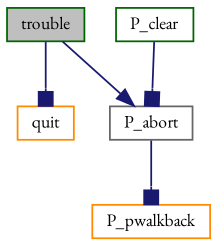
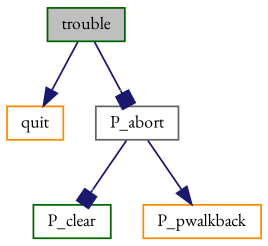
(46, 65) -> (65, 66)
(153, 65) -> (110, 165)
(92, 68) -> (107, 66)
(151, 163) -> (165, 165)
